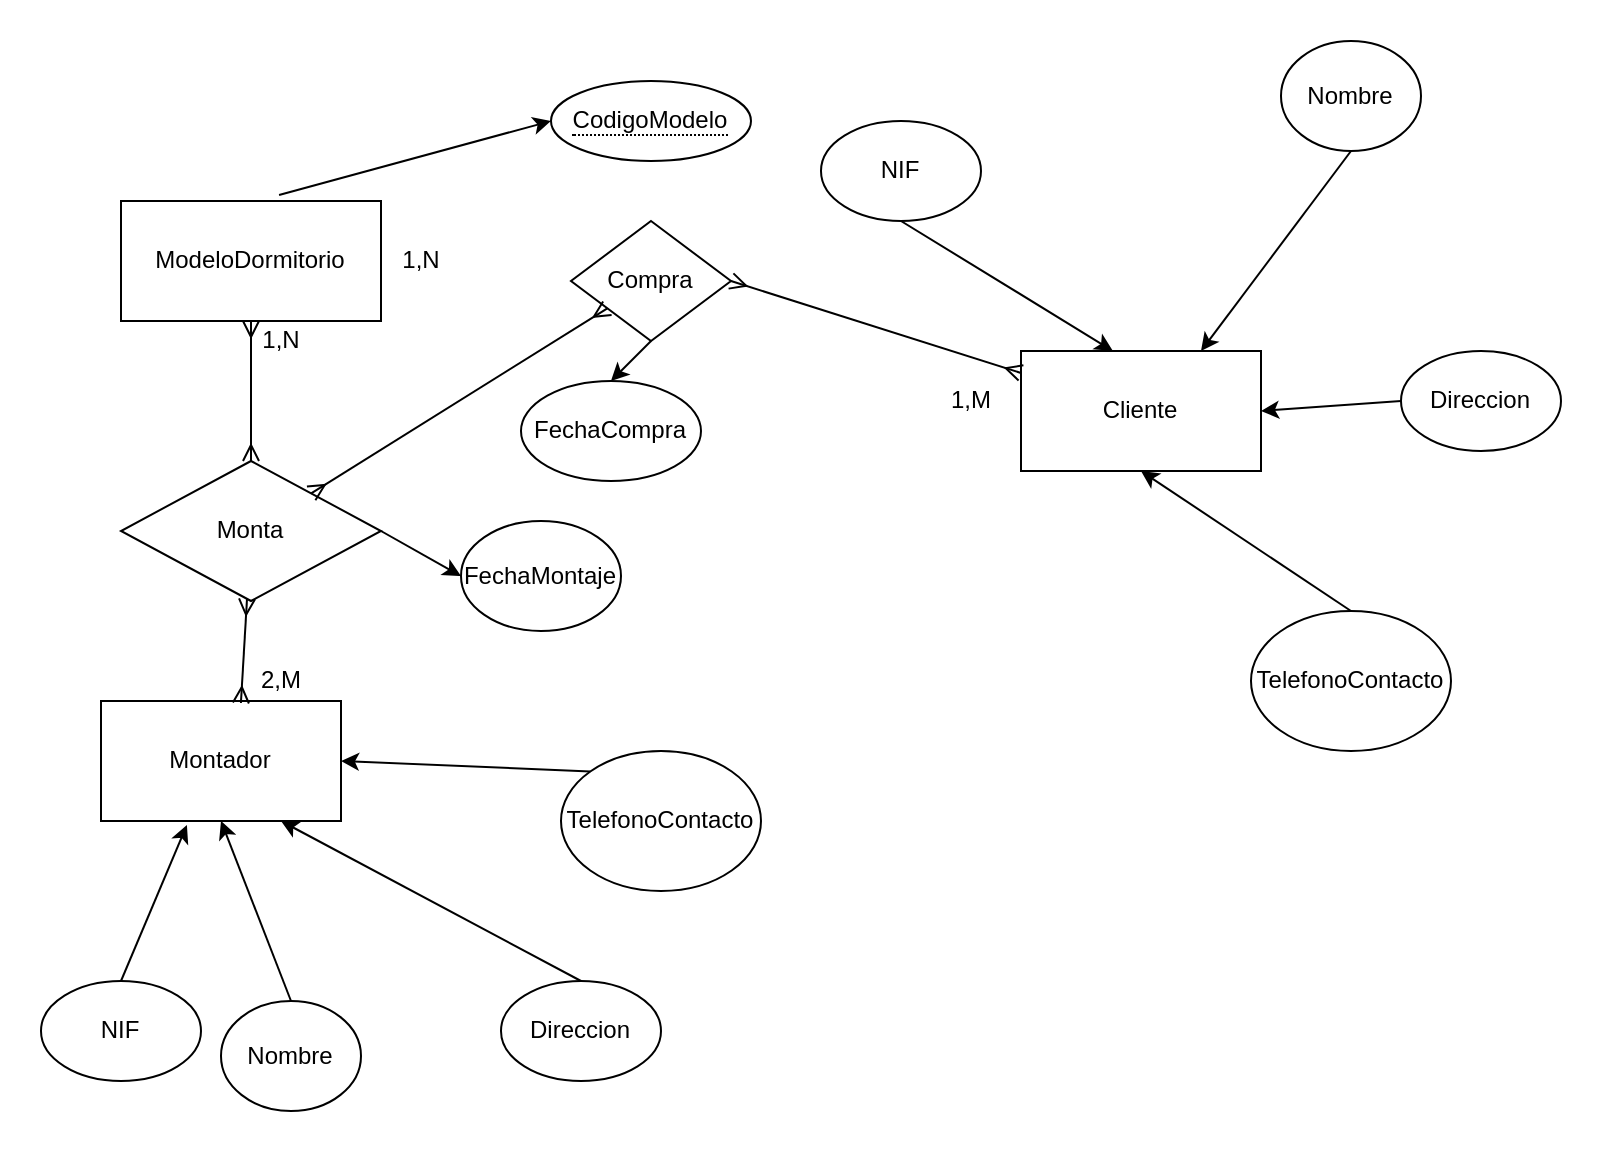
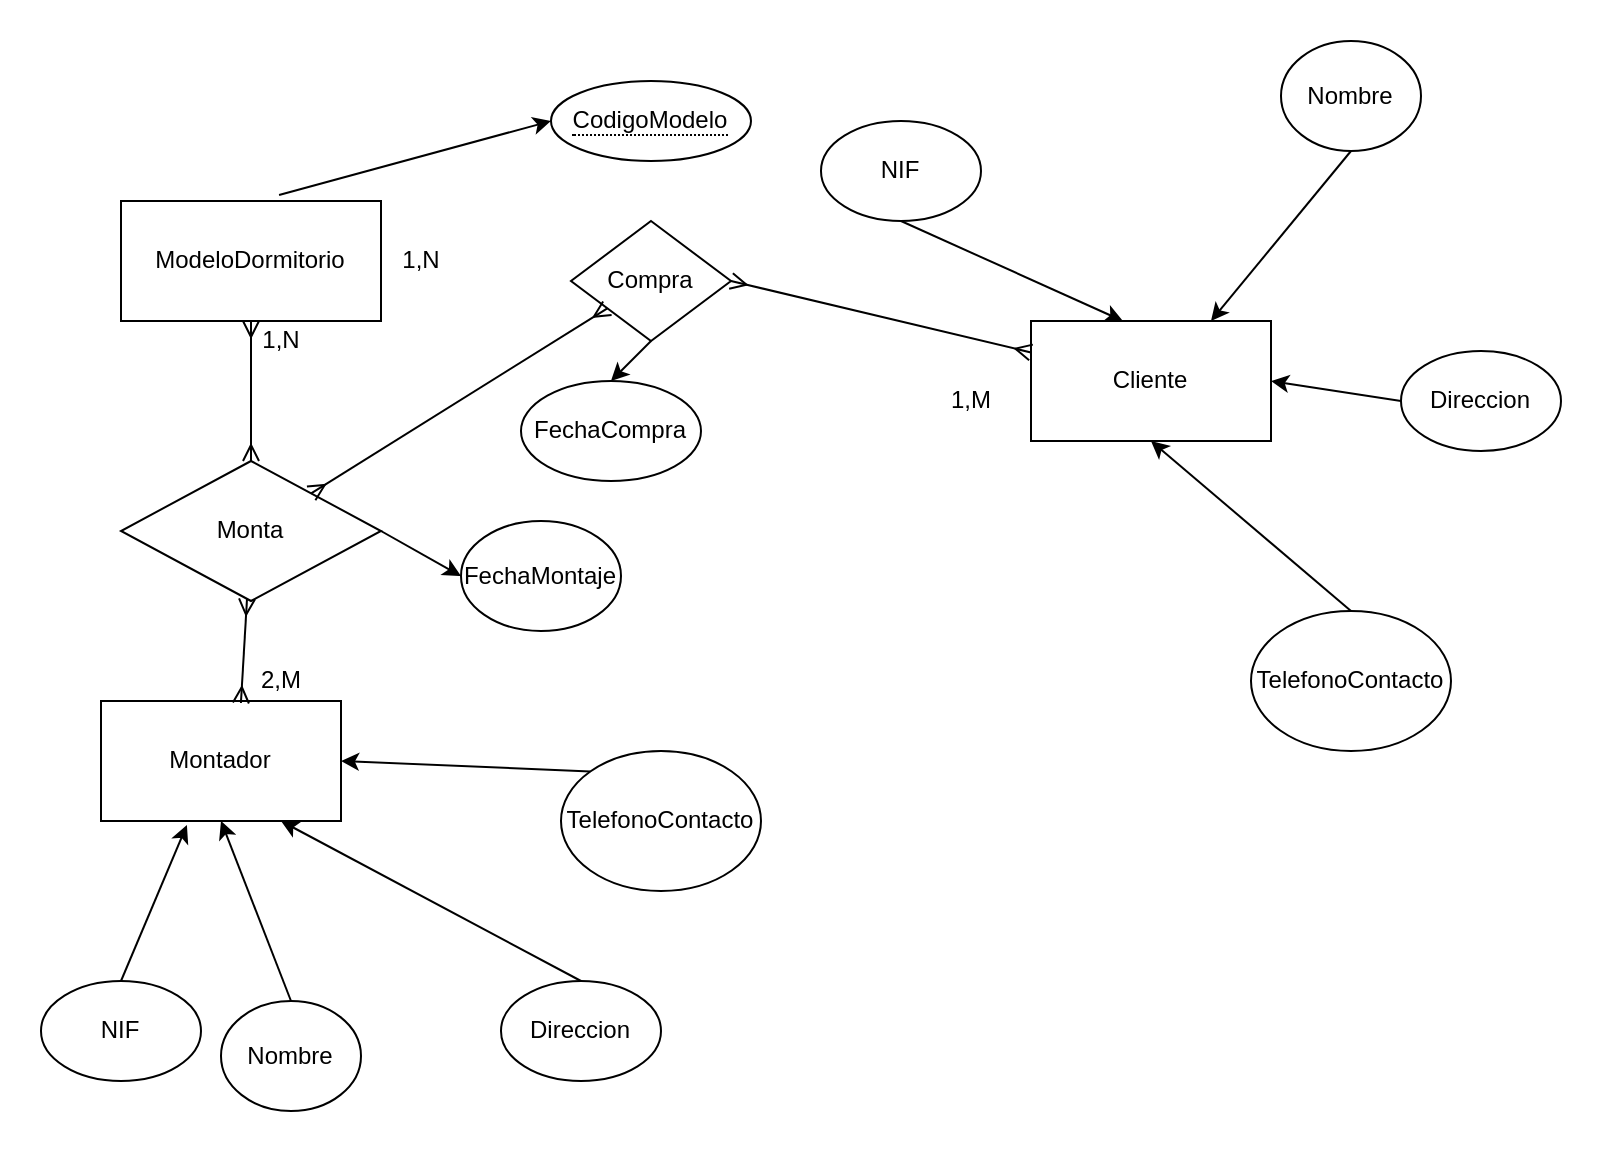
(1141, 411) -> (1151, 381)
